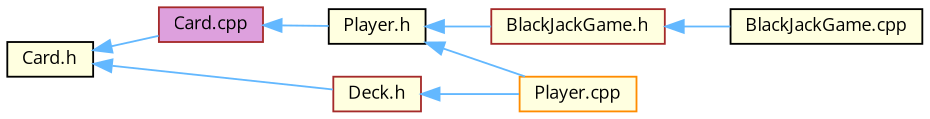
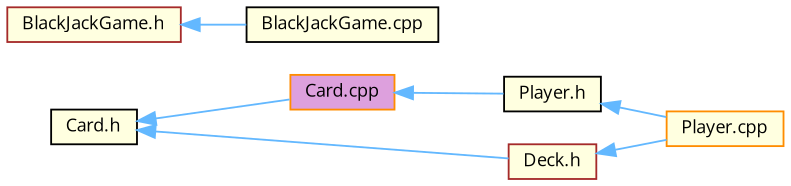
(211, 25) -> (342, 92)
(468, 26) -> none
